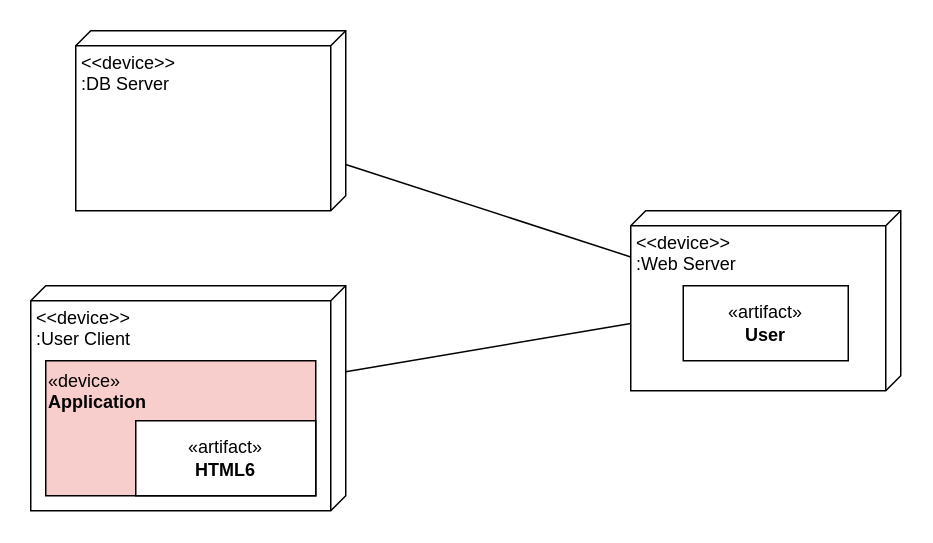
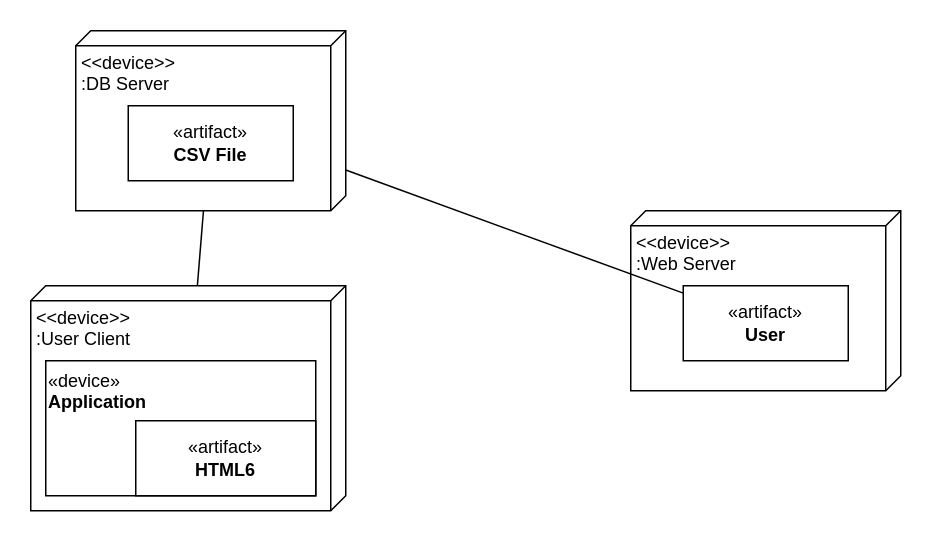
none -> (211, 143)
(488, 211) -> (514, 231)
(488, 348) -> (200, 249)
(97, 393) -> (97, 393)
